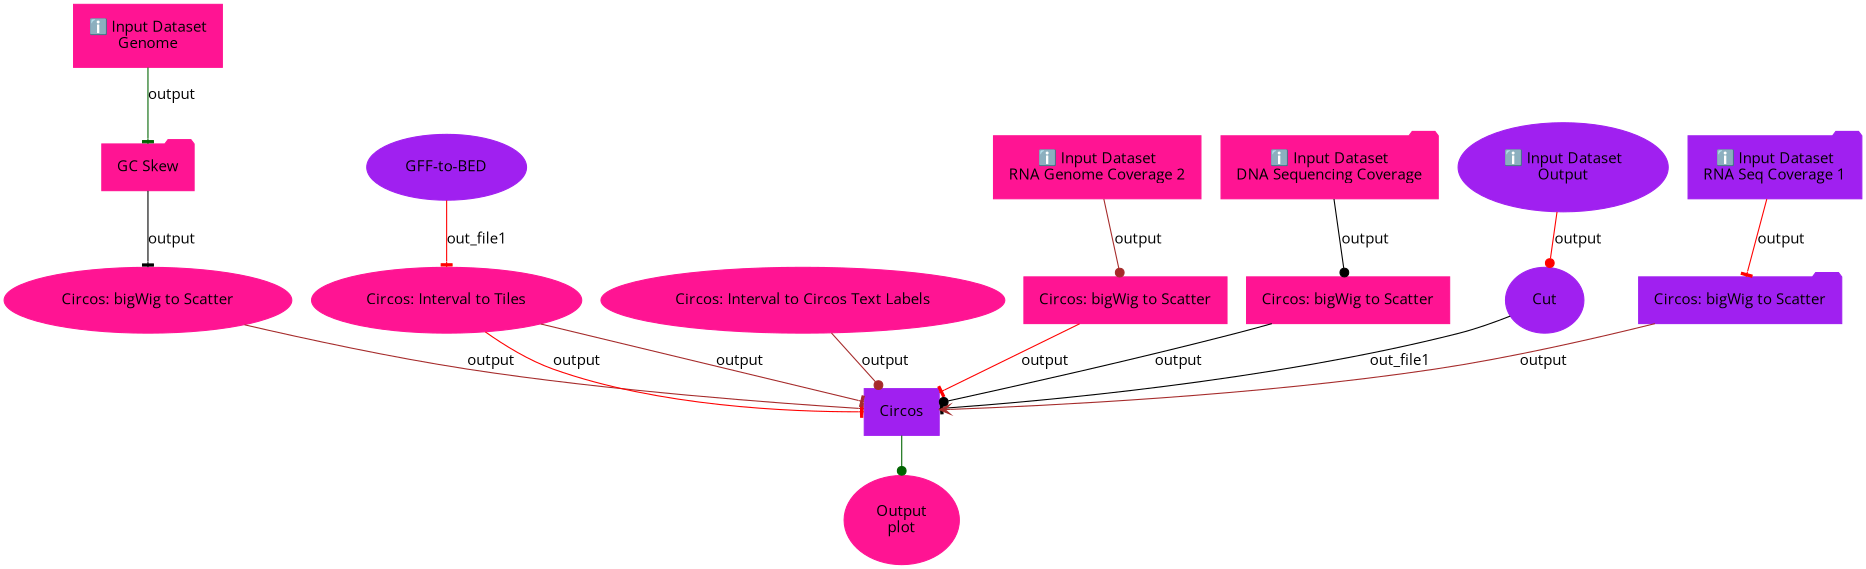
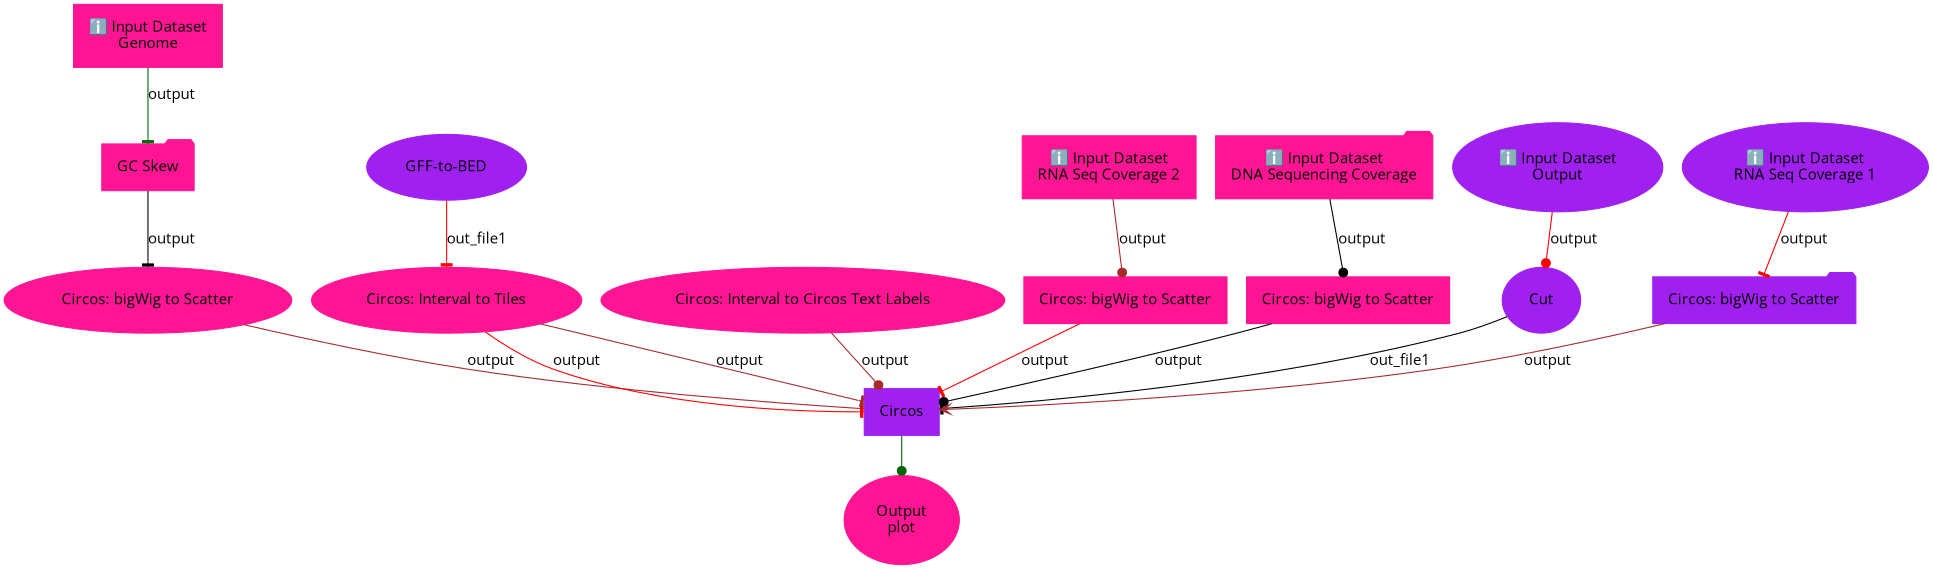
(1097, 167) -> (1109, 167)
(1775, 167) -> (1805, 167)
